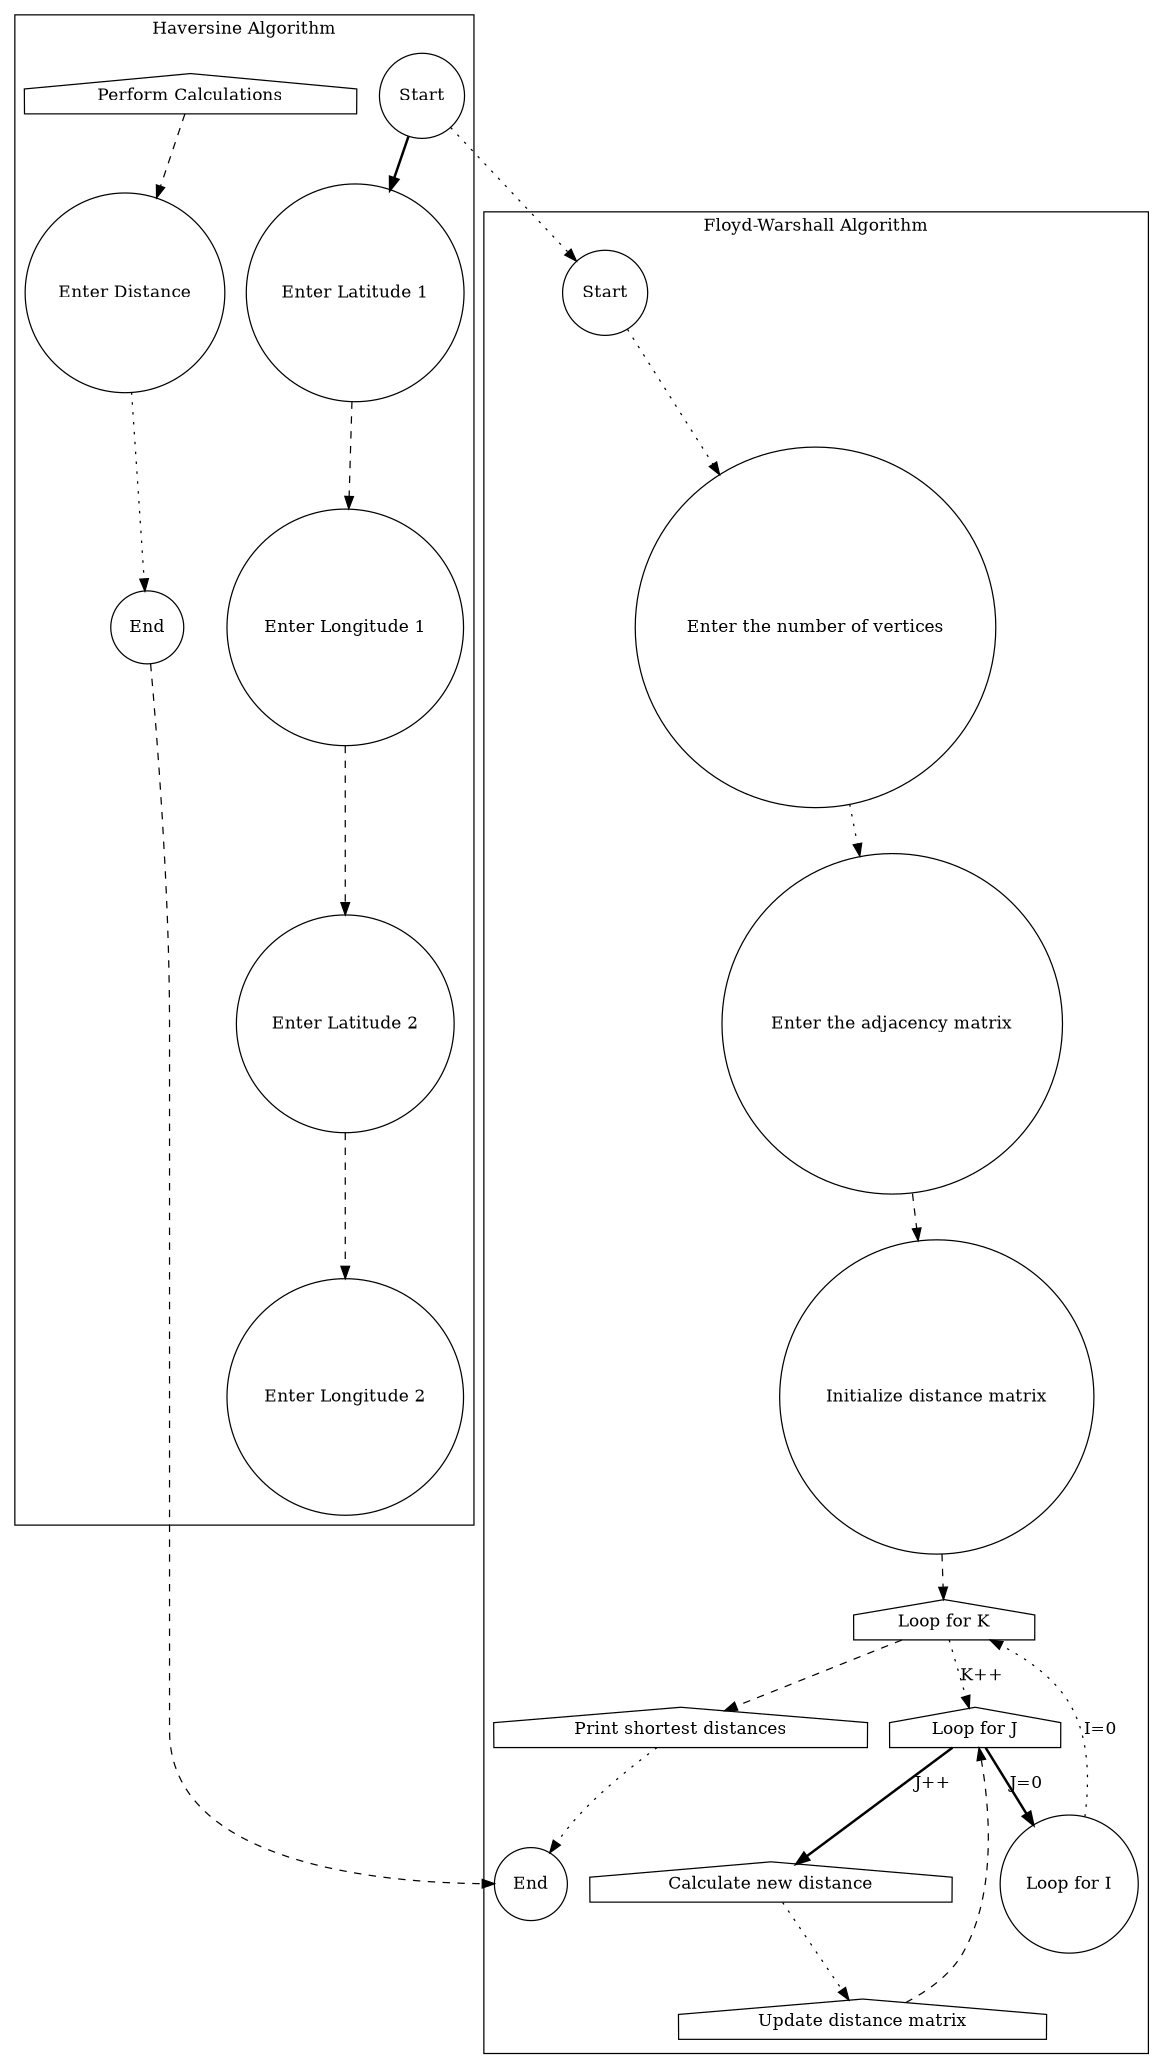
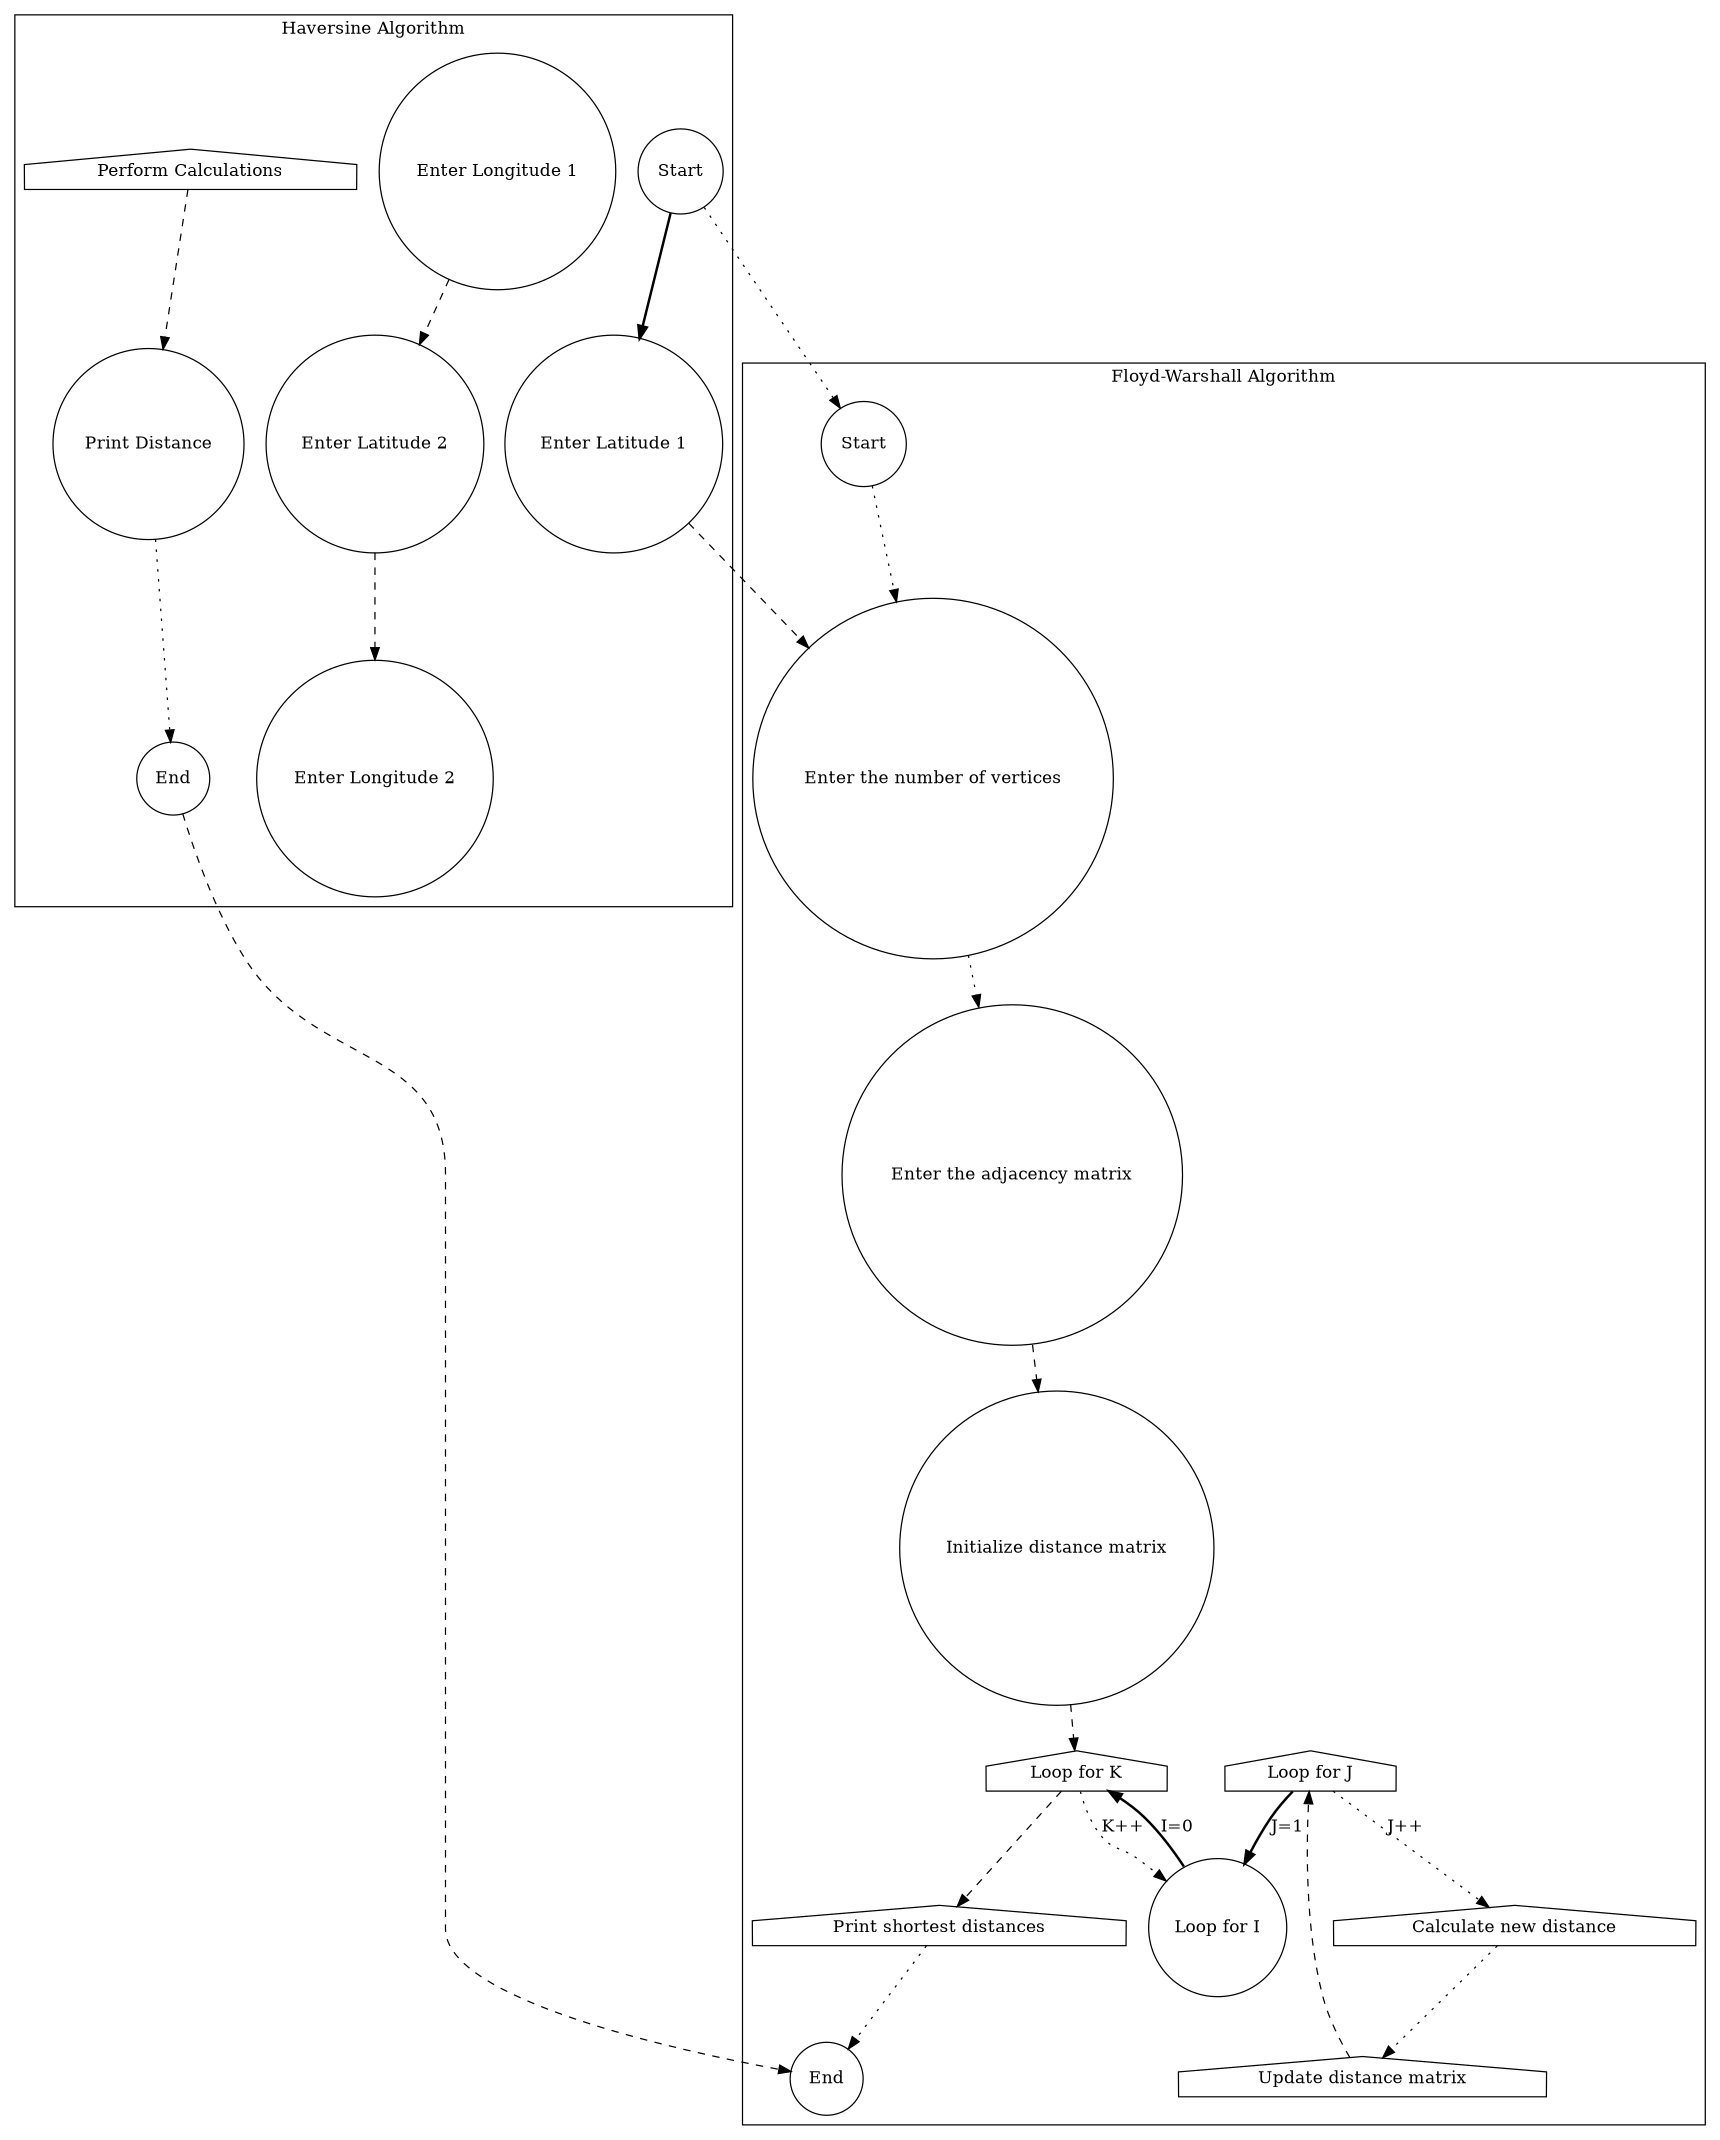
(125, 293) -> (148, 444)
(351, 449) -> (750, 587)
(957, 1668) -> (1107, 1842)
(1075, 1715) -> (1155, 1829)
(1027, 1783) -> (1288, 1827)
(880, 1802) -> (1406, 1846)
